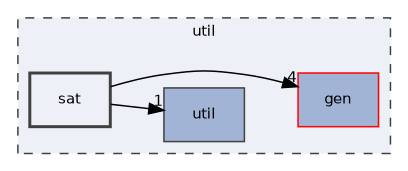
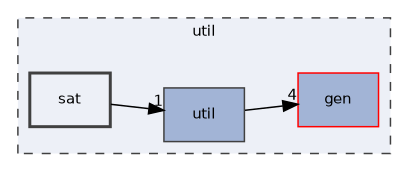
(197, 71) -> (264, 108)
